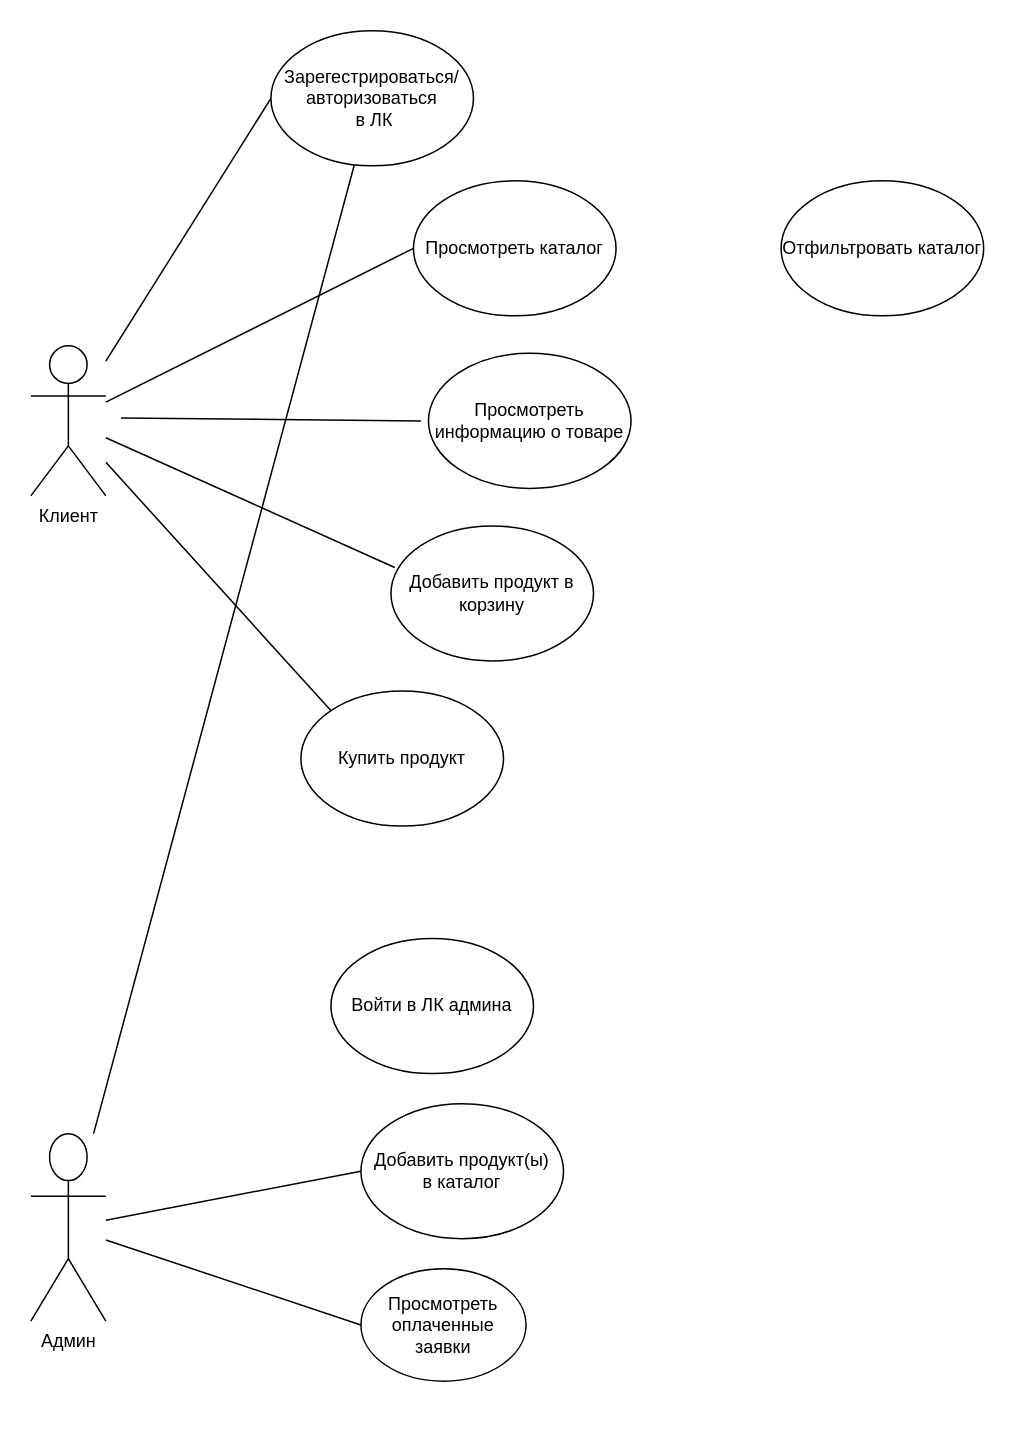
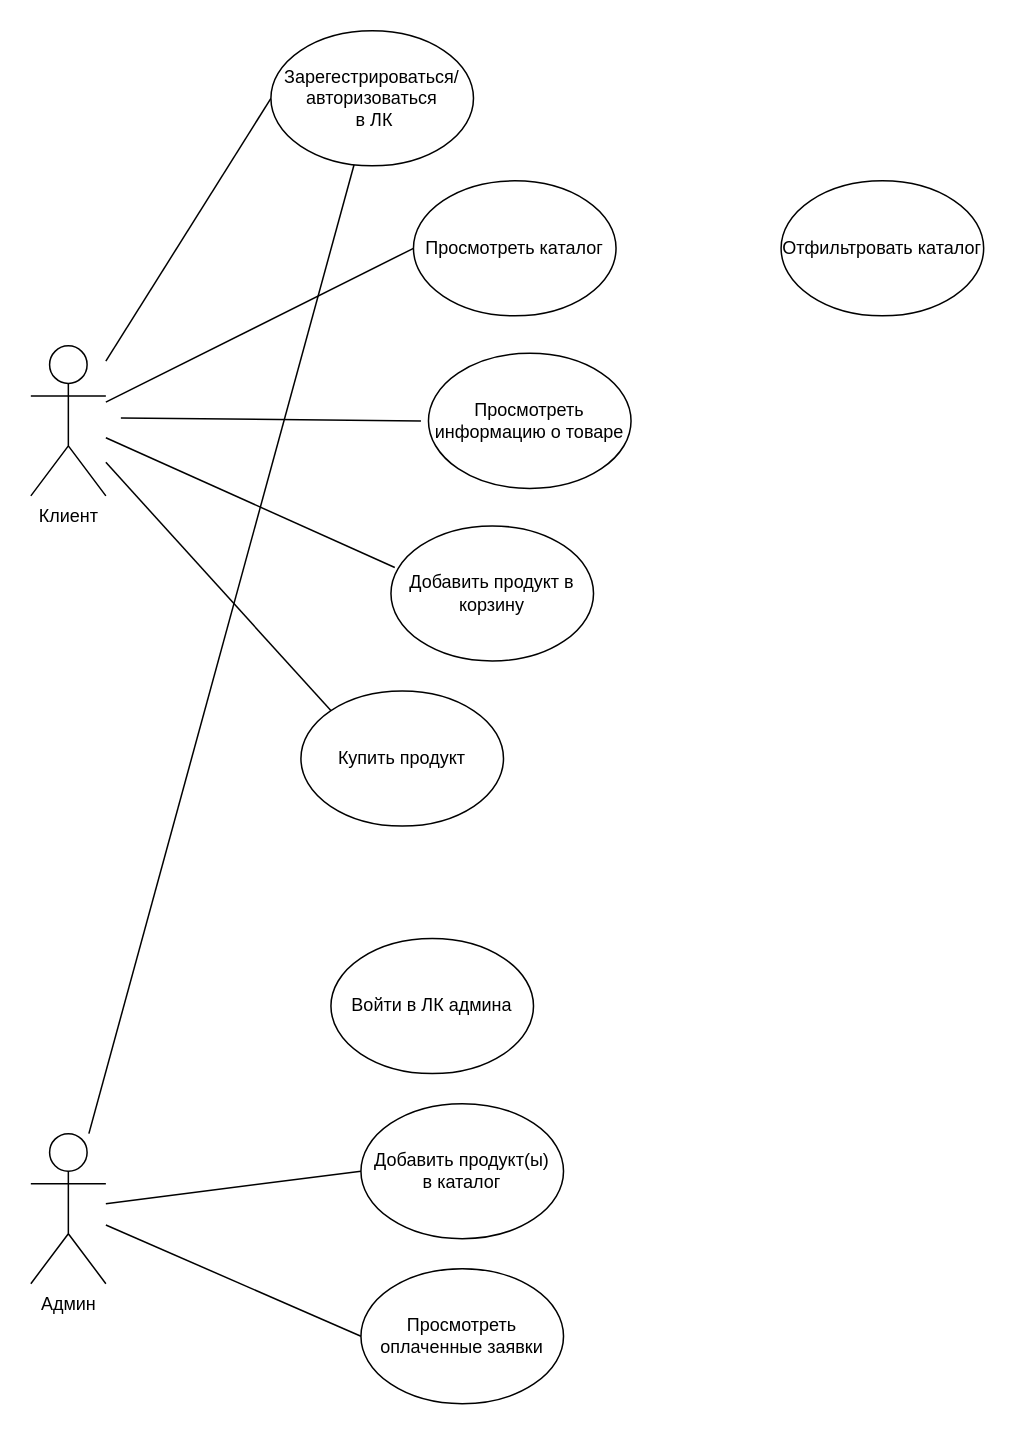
(68, 1227) -> (68, 1208)
(443, 1325) -> (462, 1336)
